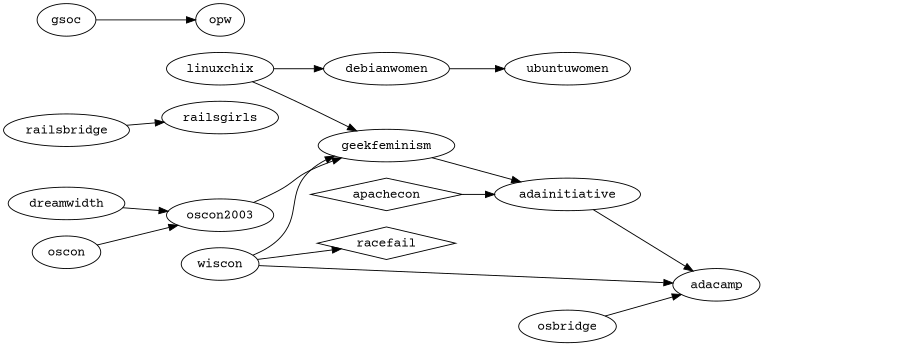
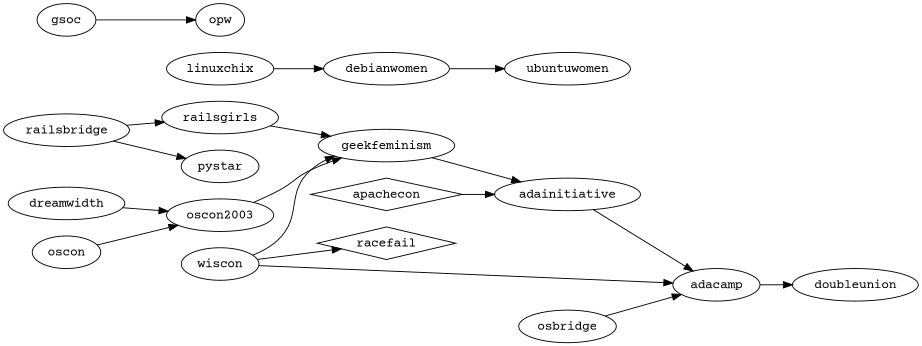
(301, 104) -> (296, 130)
none -> (220, 166)
none -> (855, 285)
